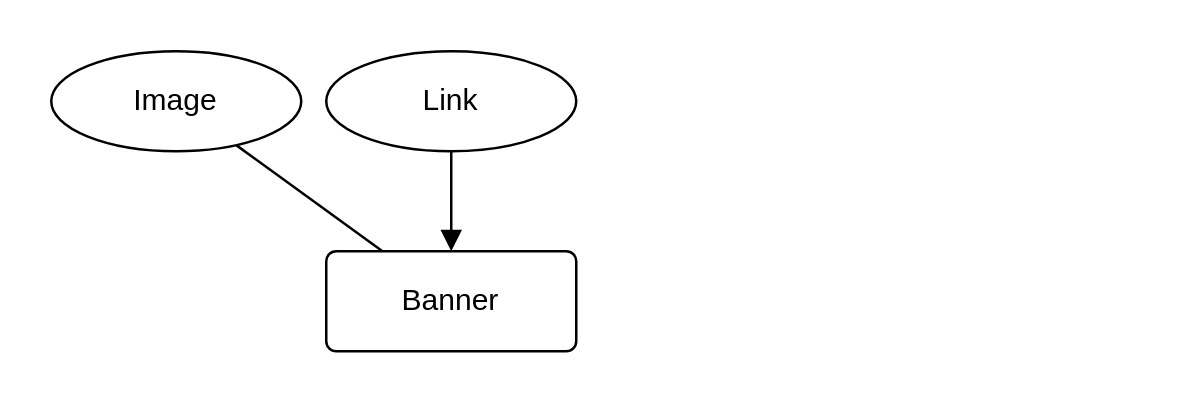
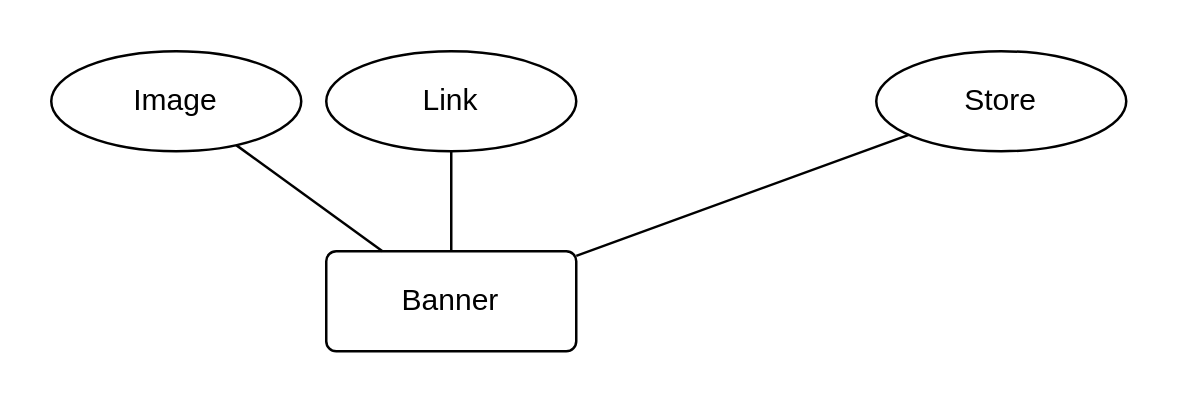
none -> (1001, 101)
none -> (742, 196)
(451, 229) -> (451, 238)
